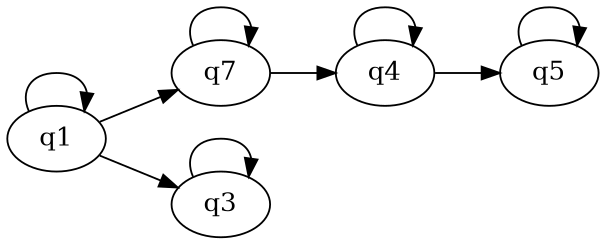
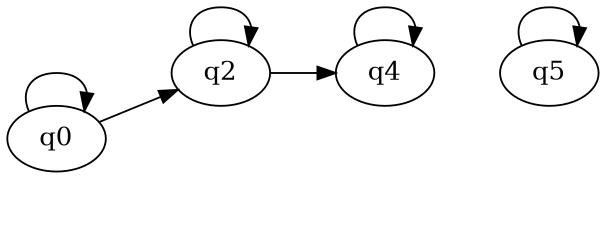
(221, 73) -> (221, 73)
(458, 73) -> none
(57, 139) -> (57, 139)
(221, 204) -> none
